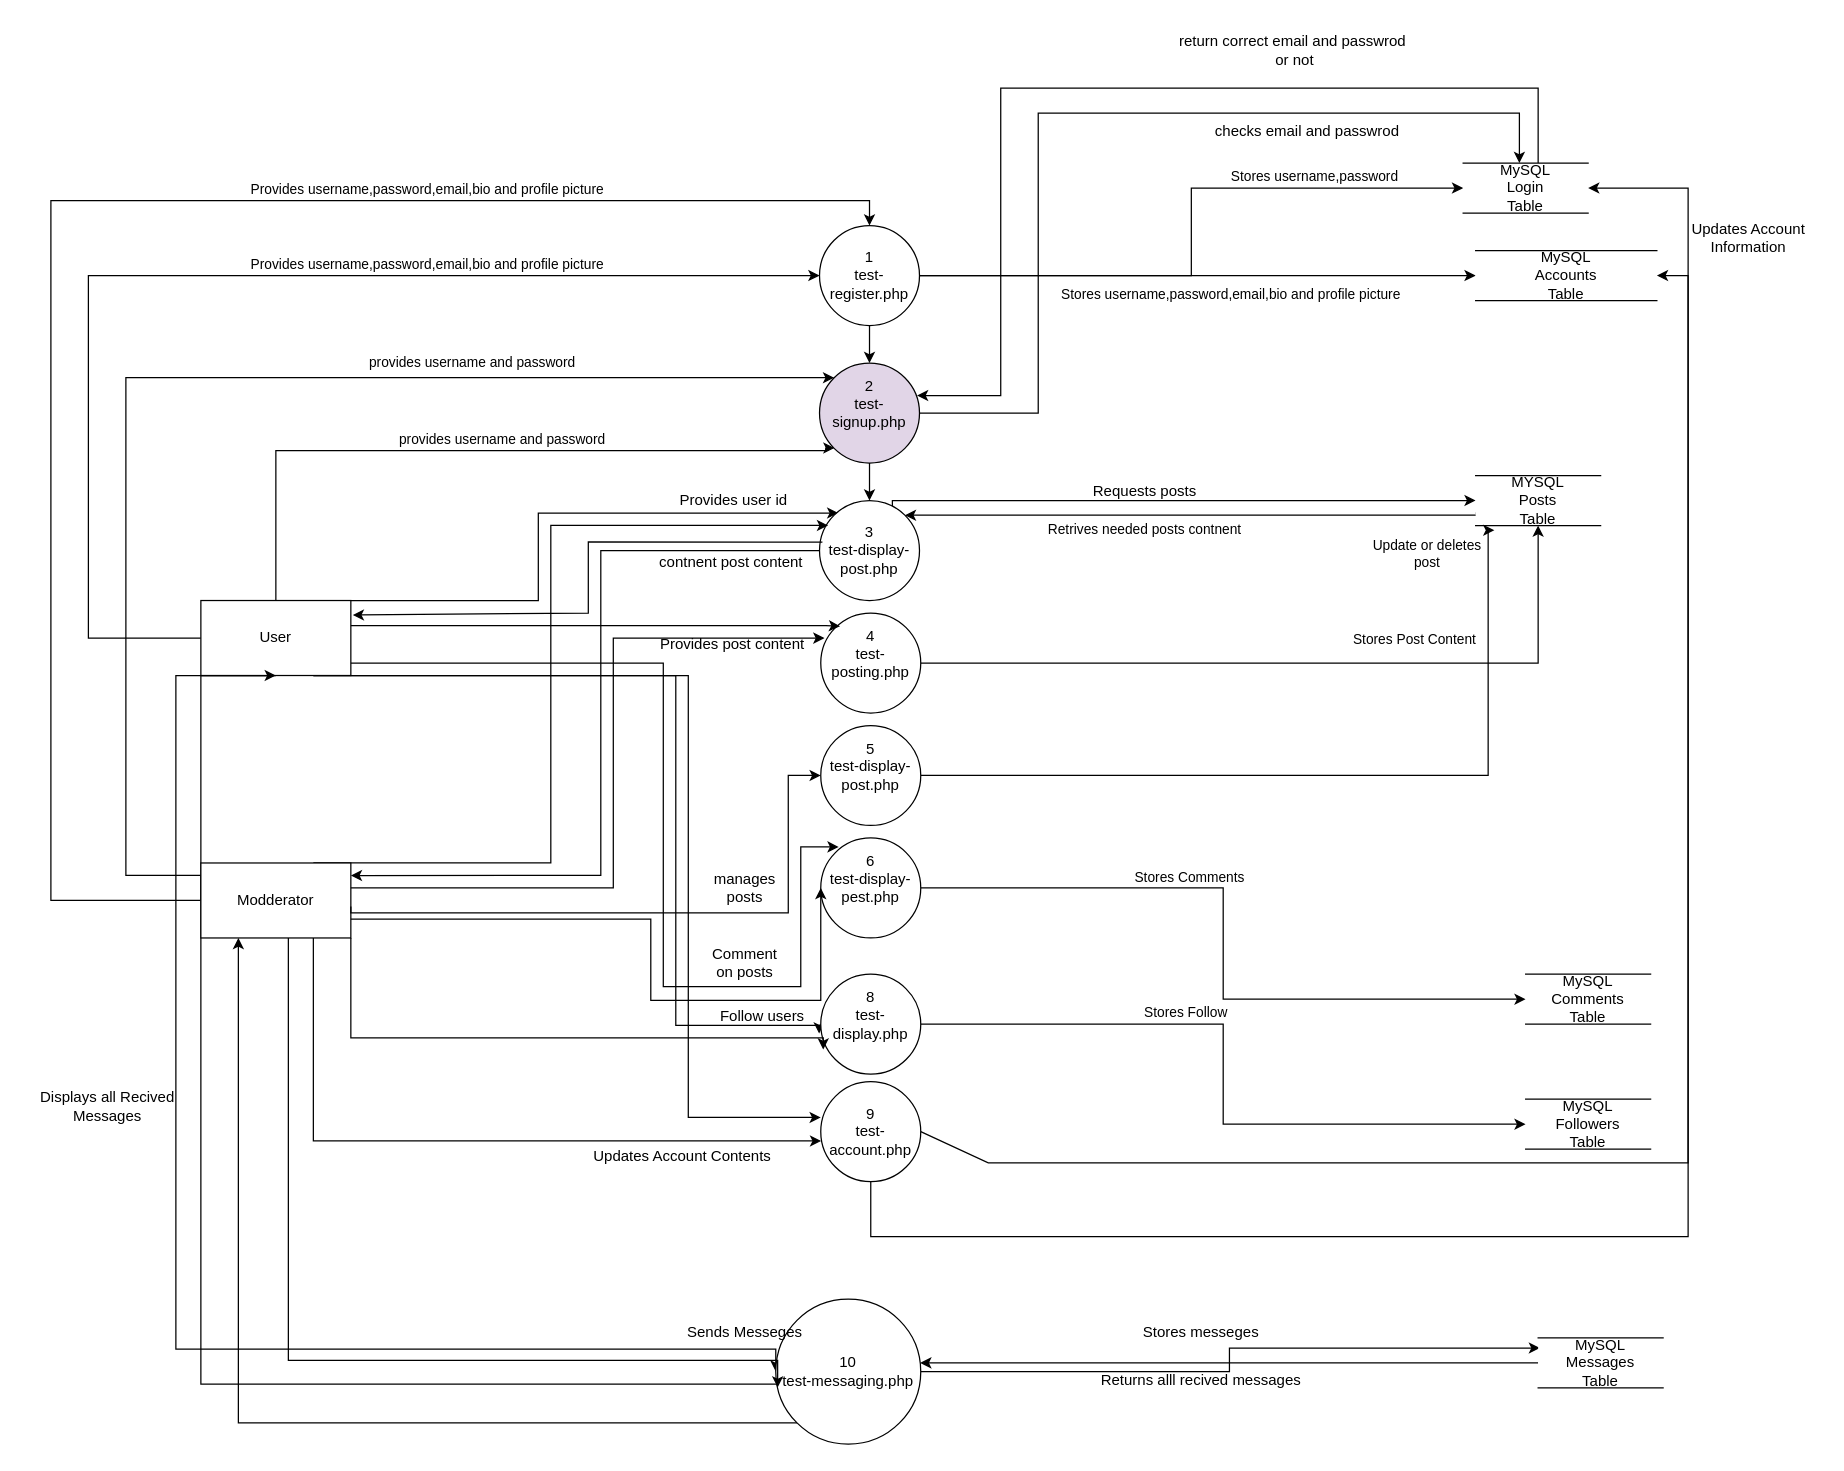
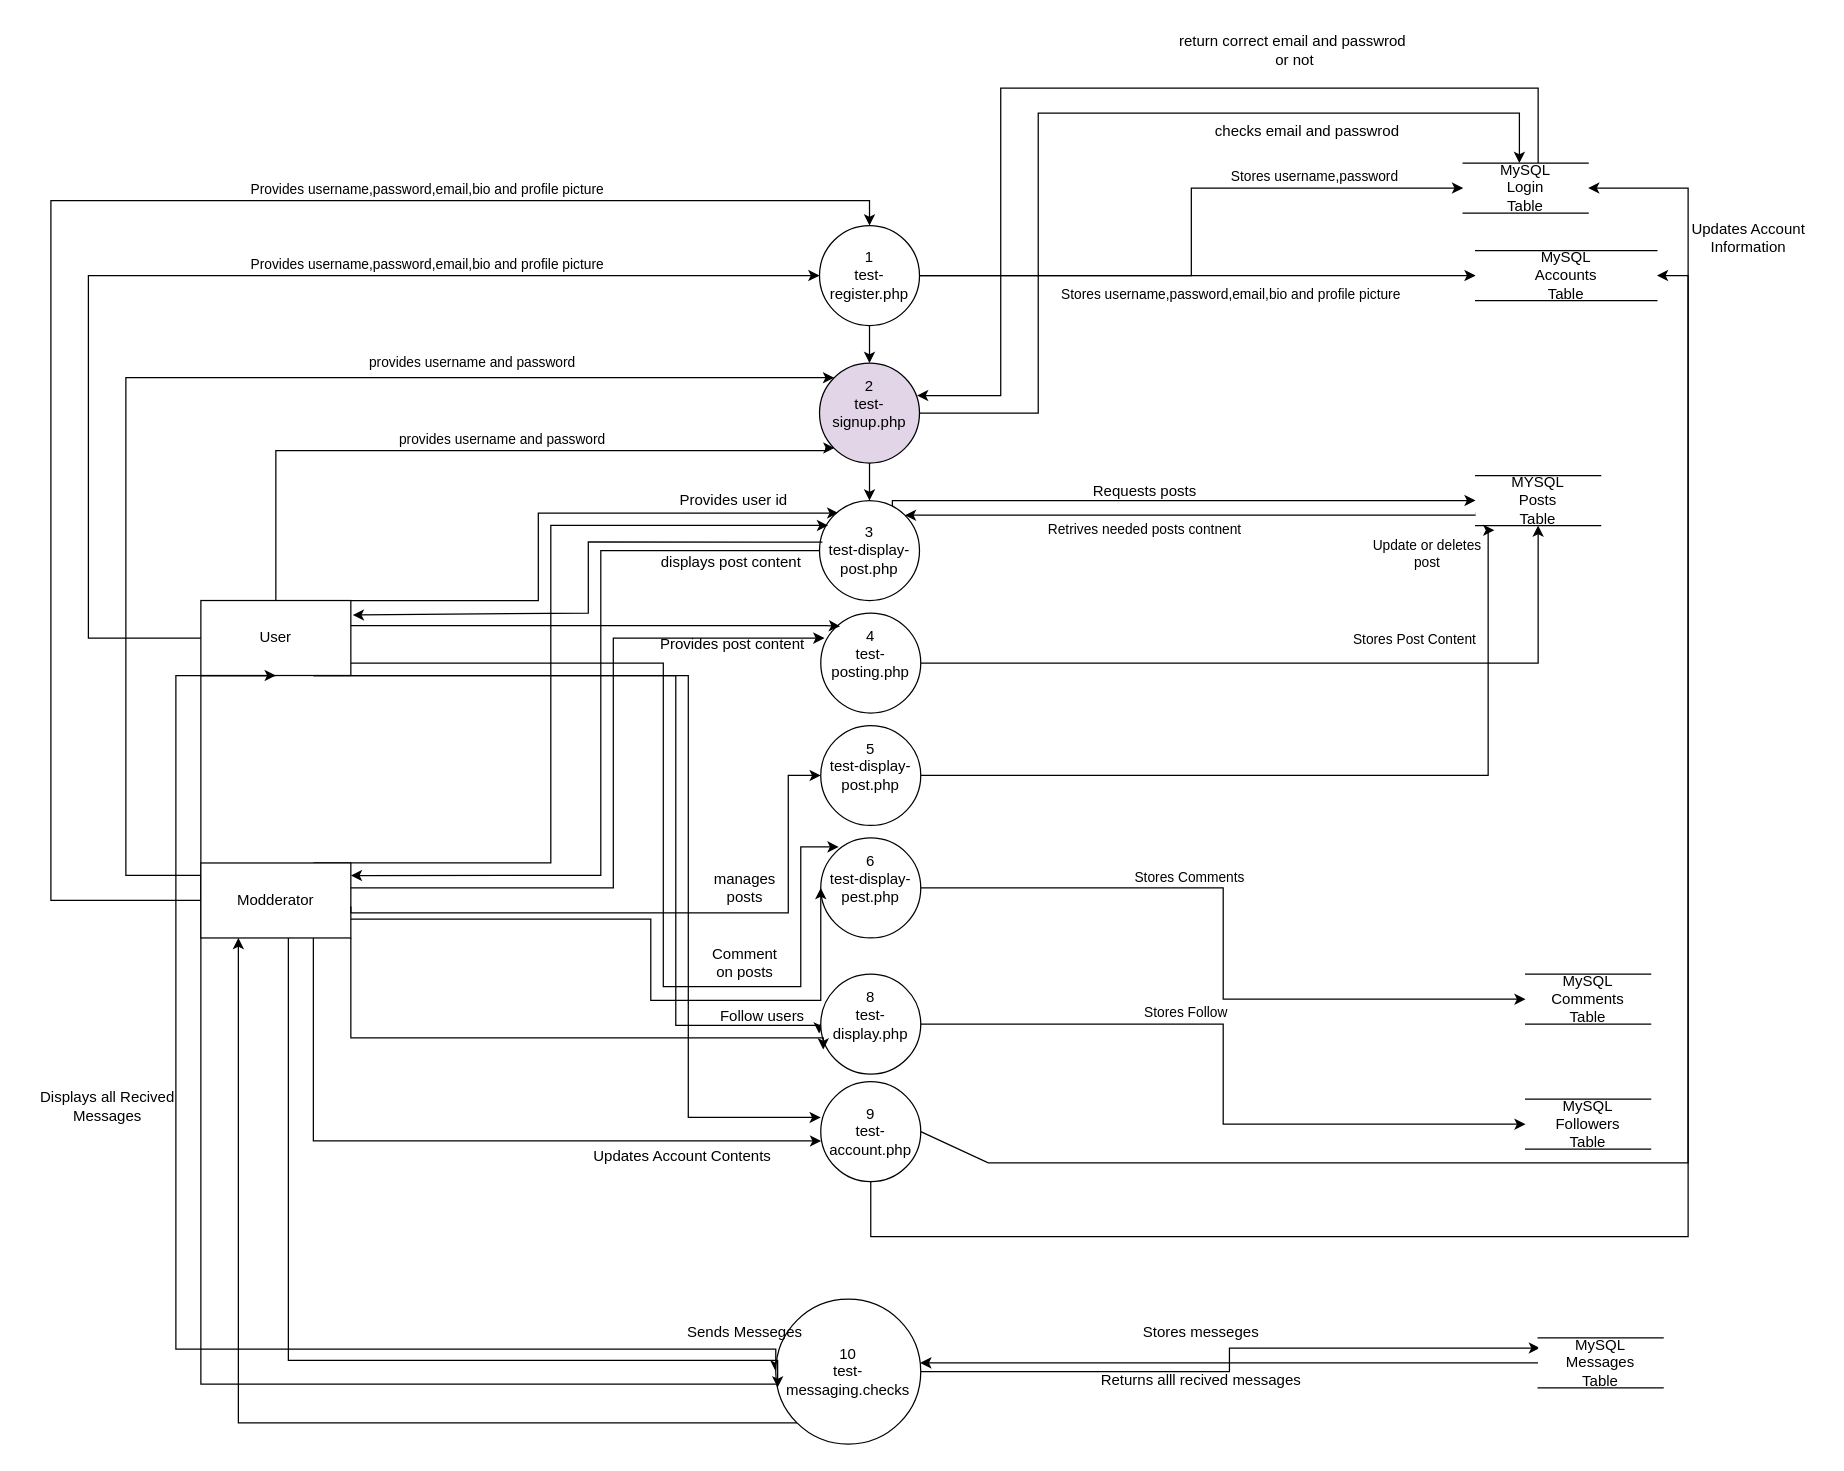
(731, 563) -> (731, 563)
(848, 1372) -> (848, 1372)
